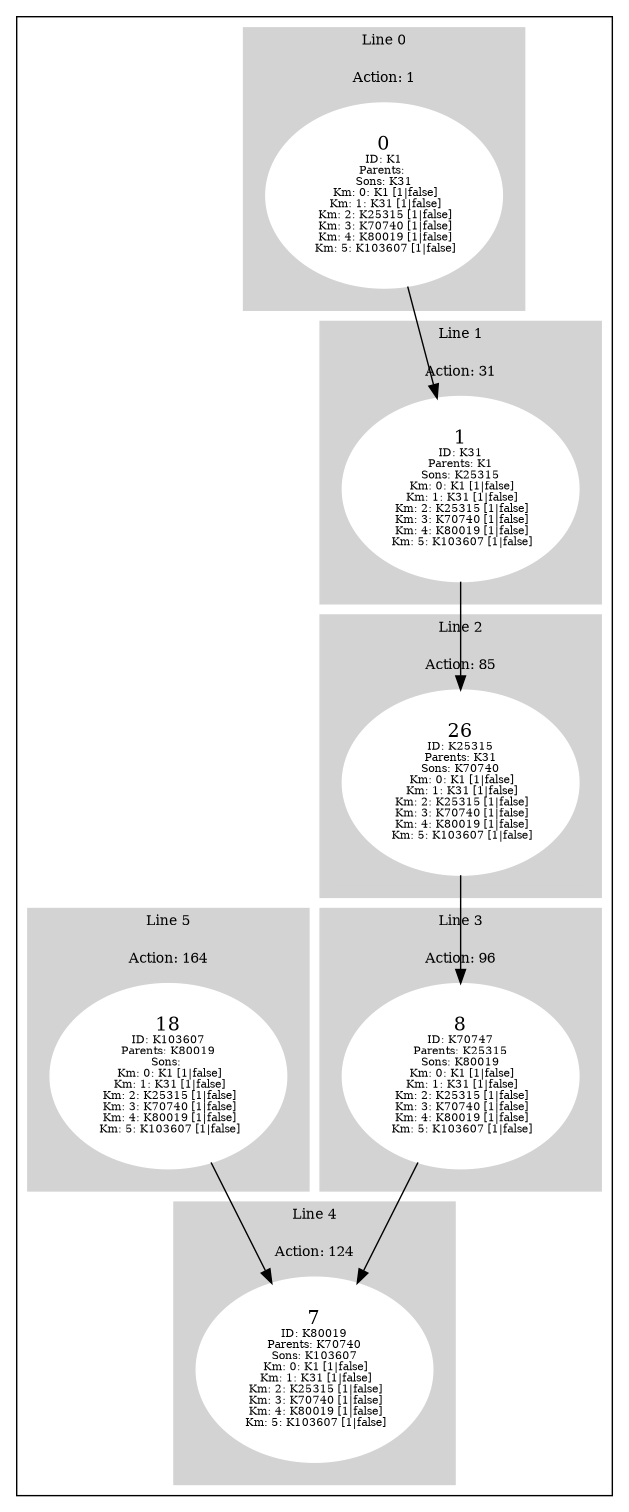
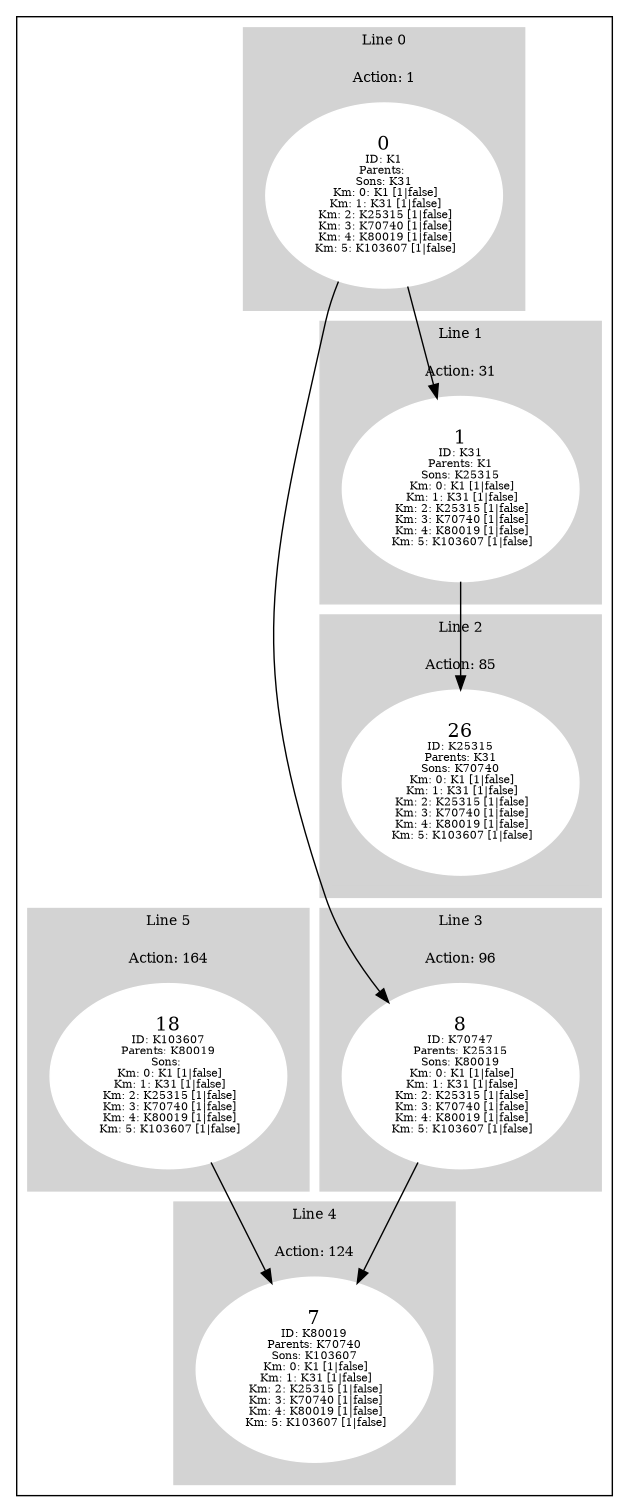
(461, 922) -> (275, 644)
